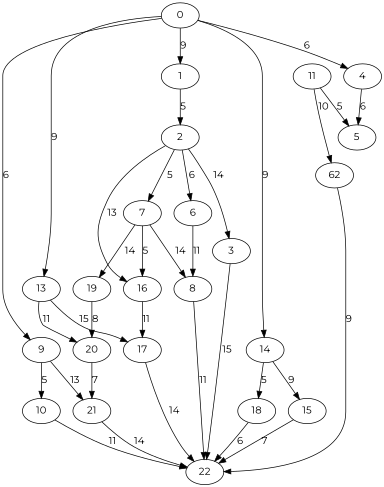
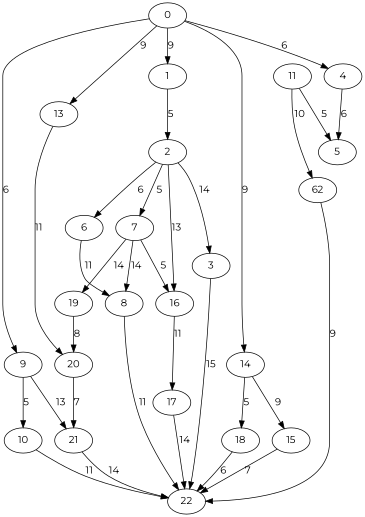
(82, 326) -> none
